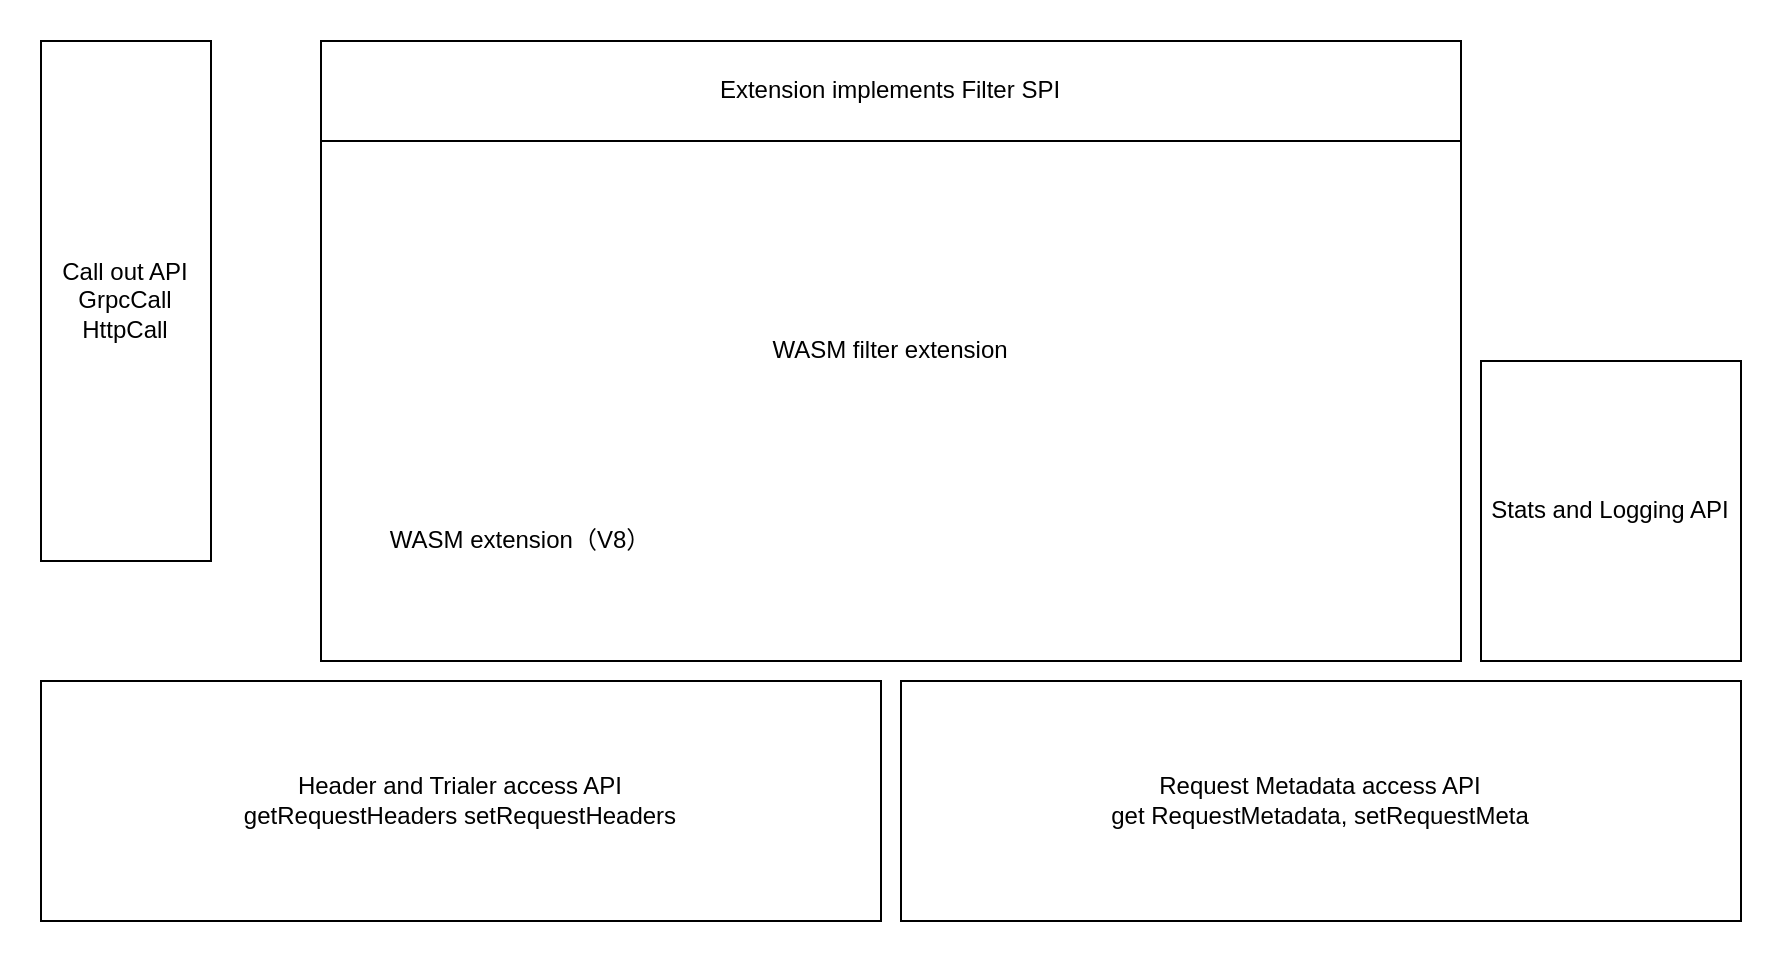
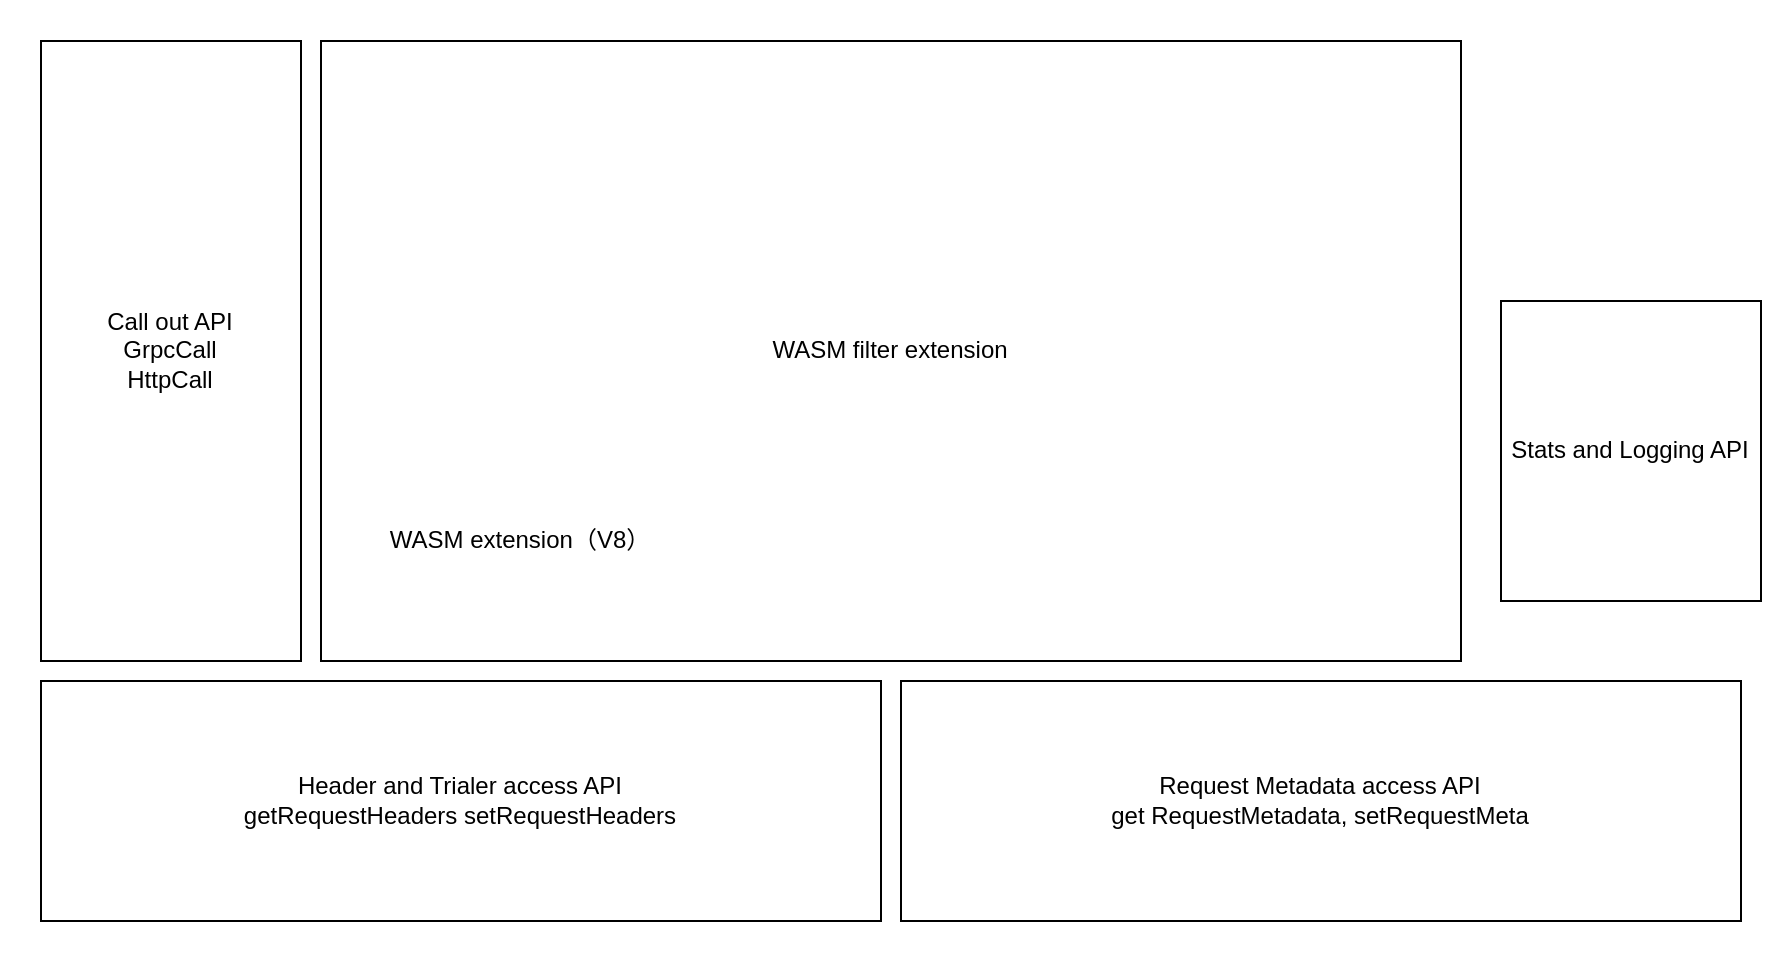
(891, 91) -> none
(126, 301) -> (171, 351)
(1611, 511) -> (1631, 451)
